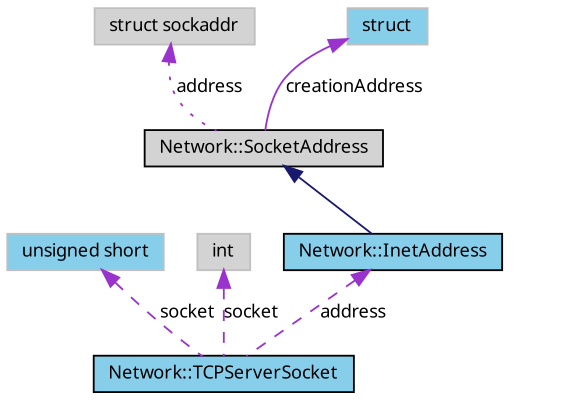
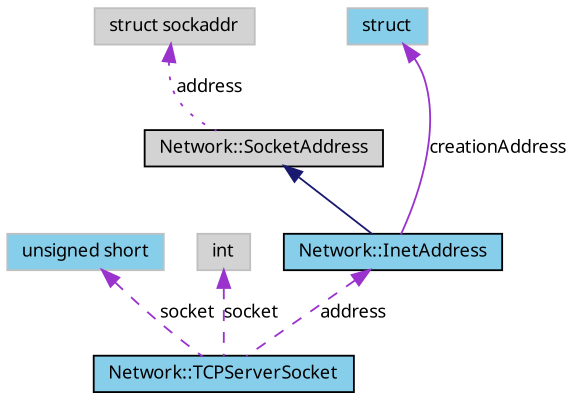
(285, 78) -> (428, 147)
